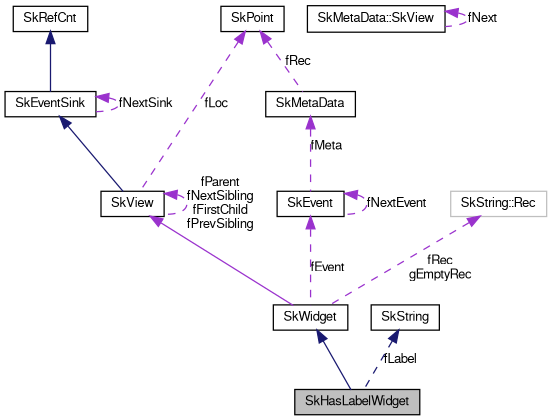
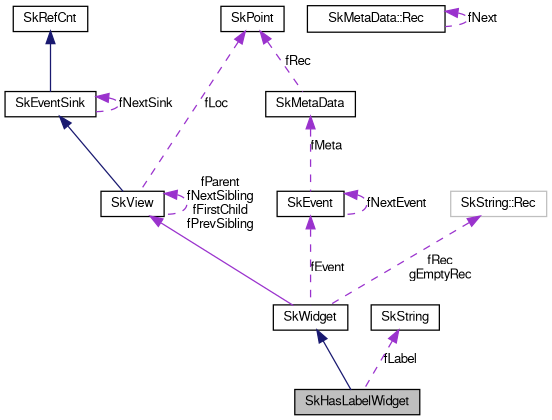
(376, 19) -> (376, 19)
(378, 365) -> (378, 365)
